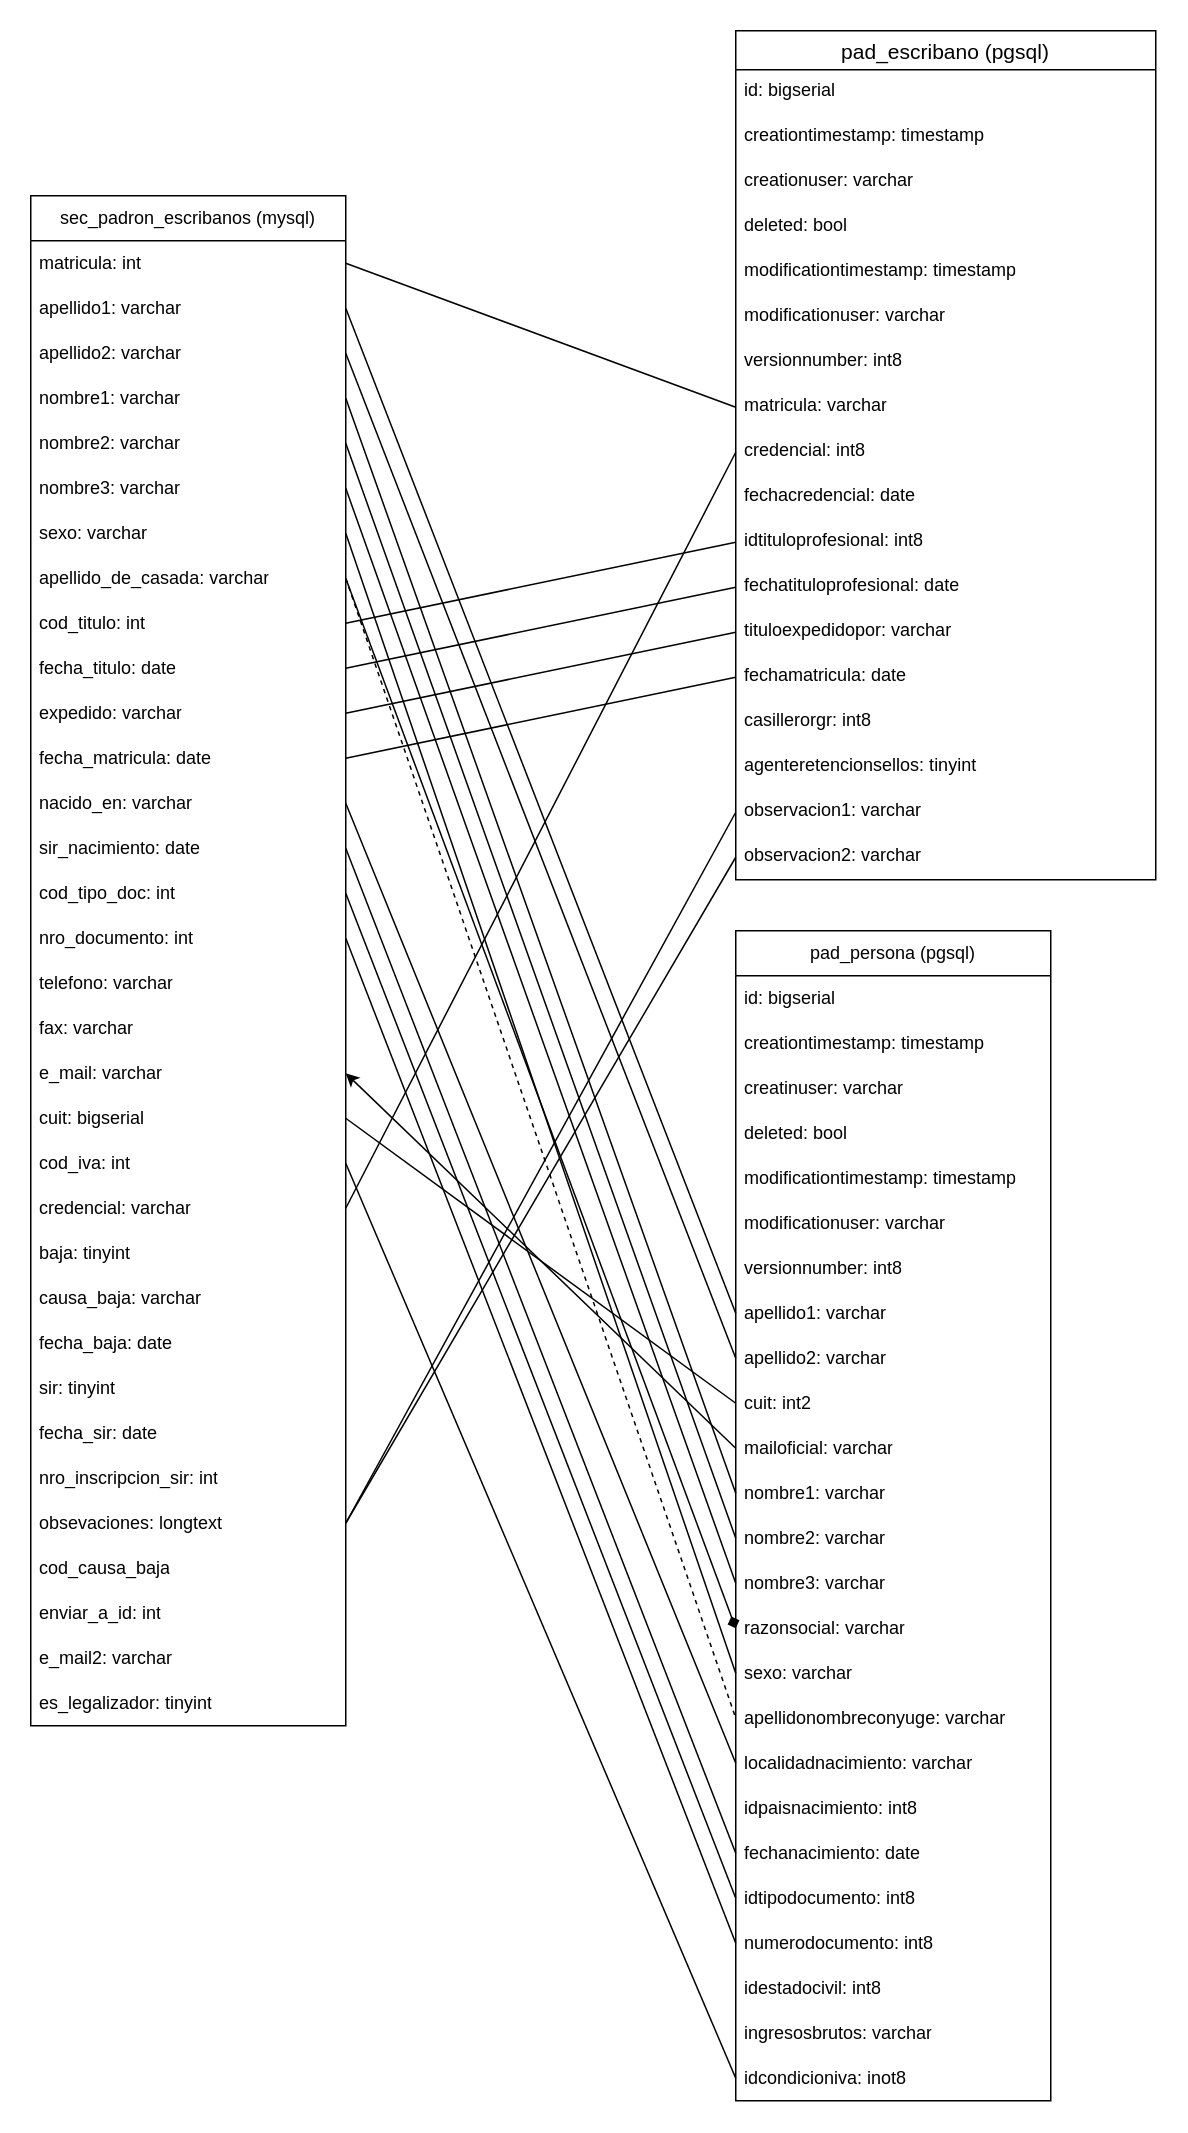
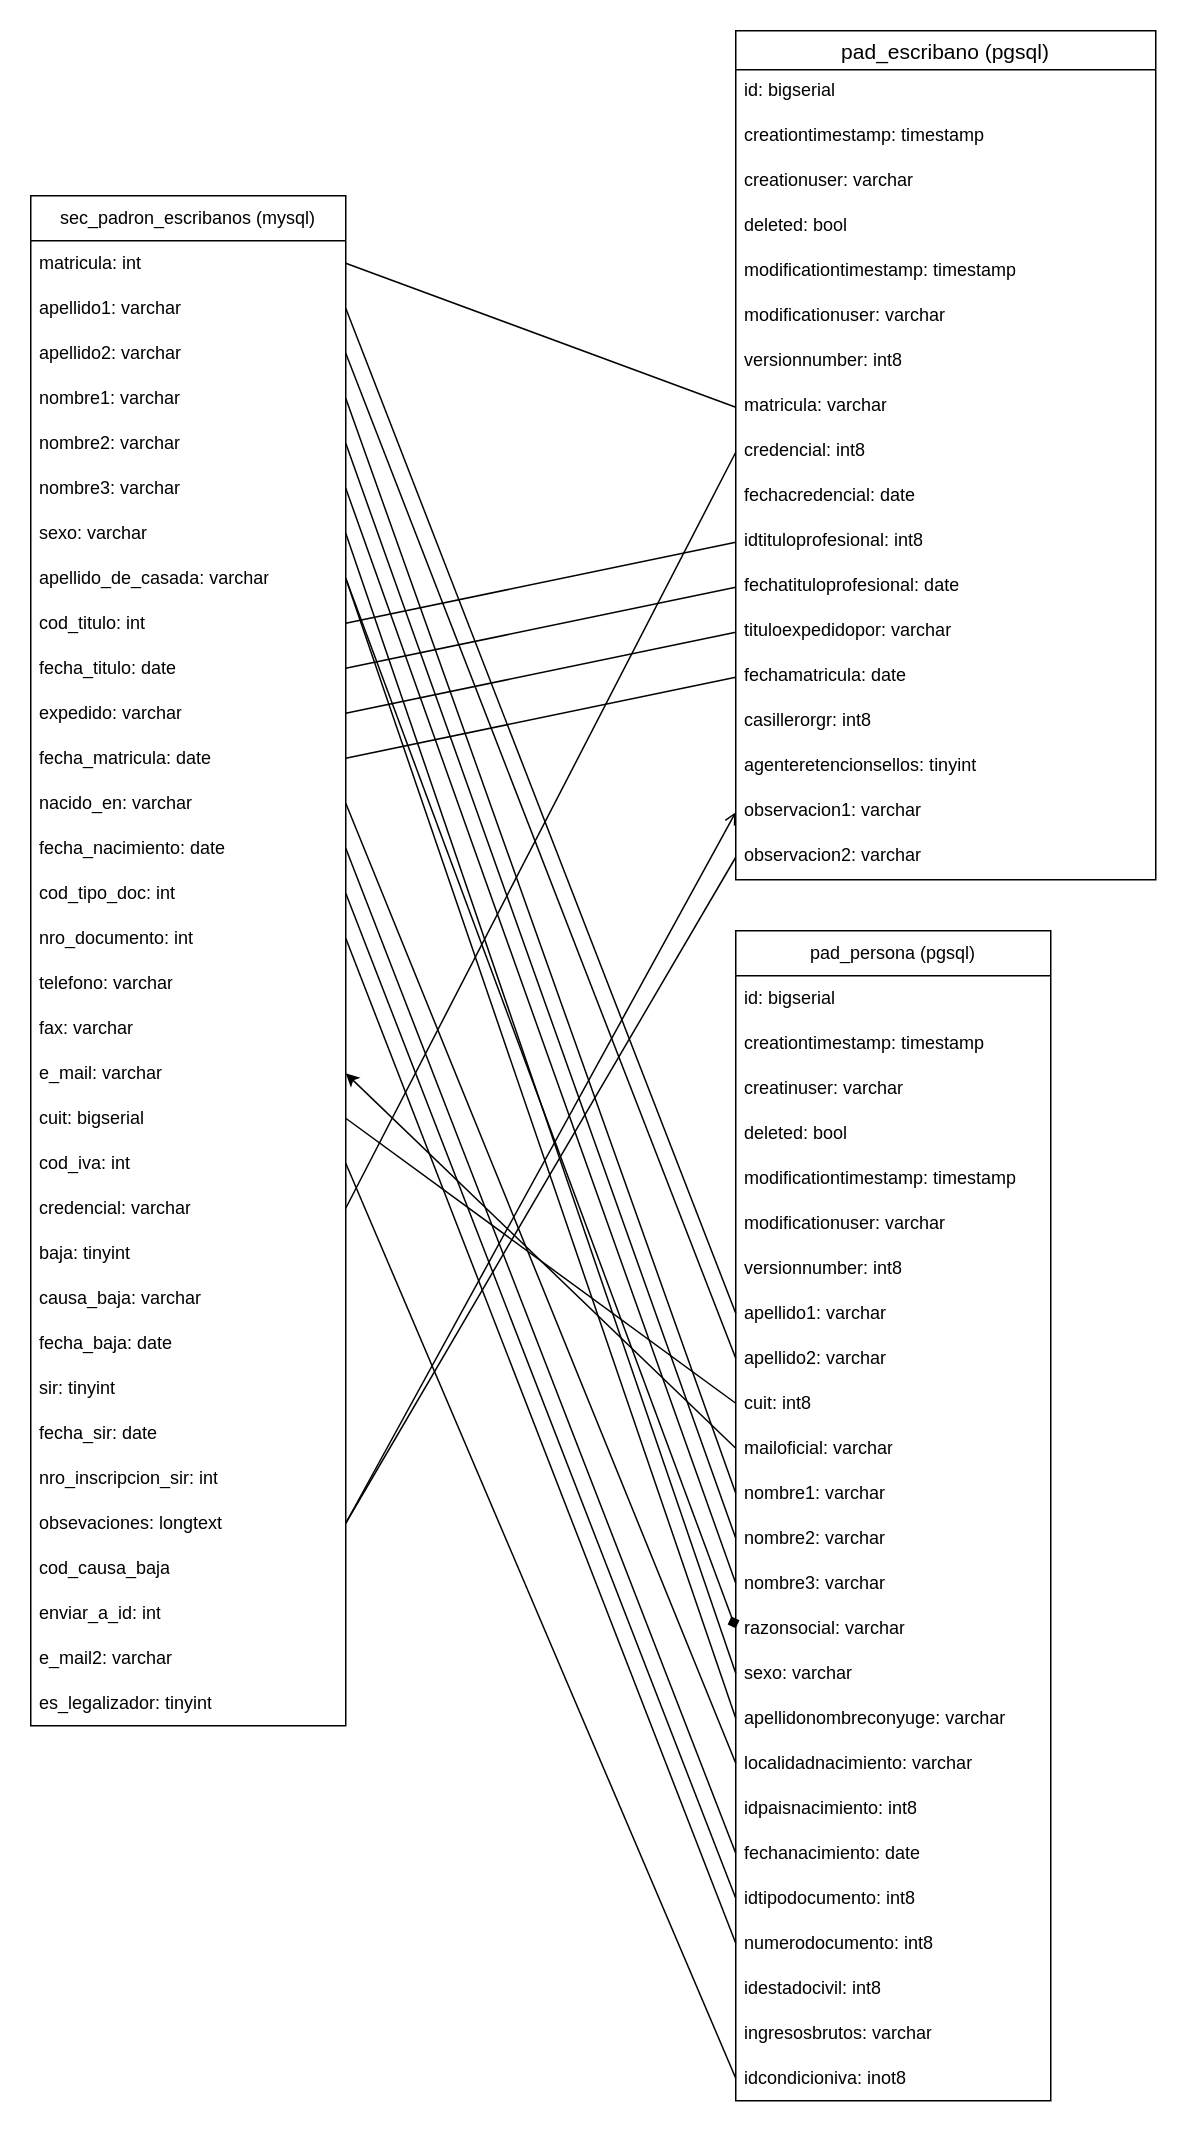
(732, 818) -> (732, 819)
(129, 848) -> (141, 848)
(481, 975) -> (481, 975)
(786, 1403) -> (786, 1403)
